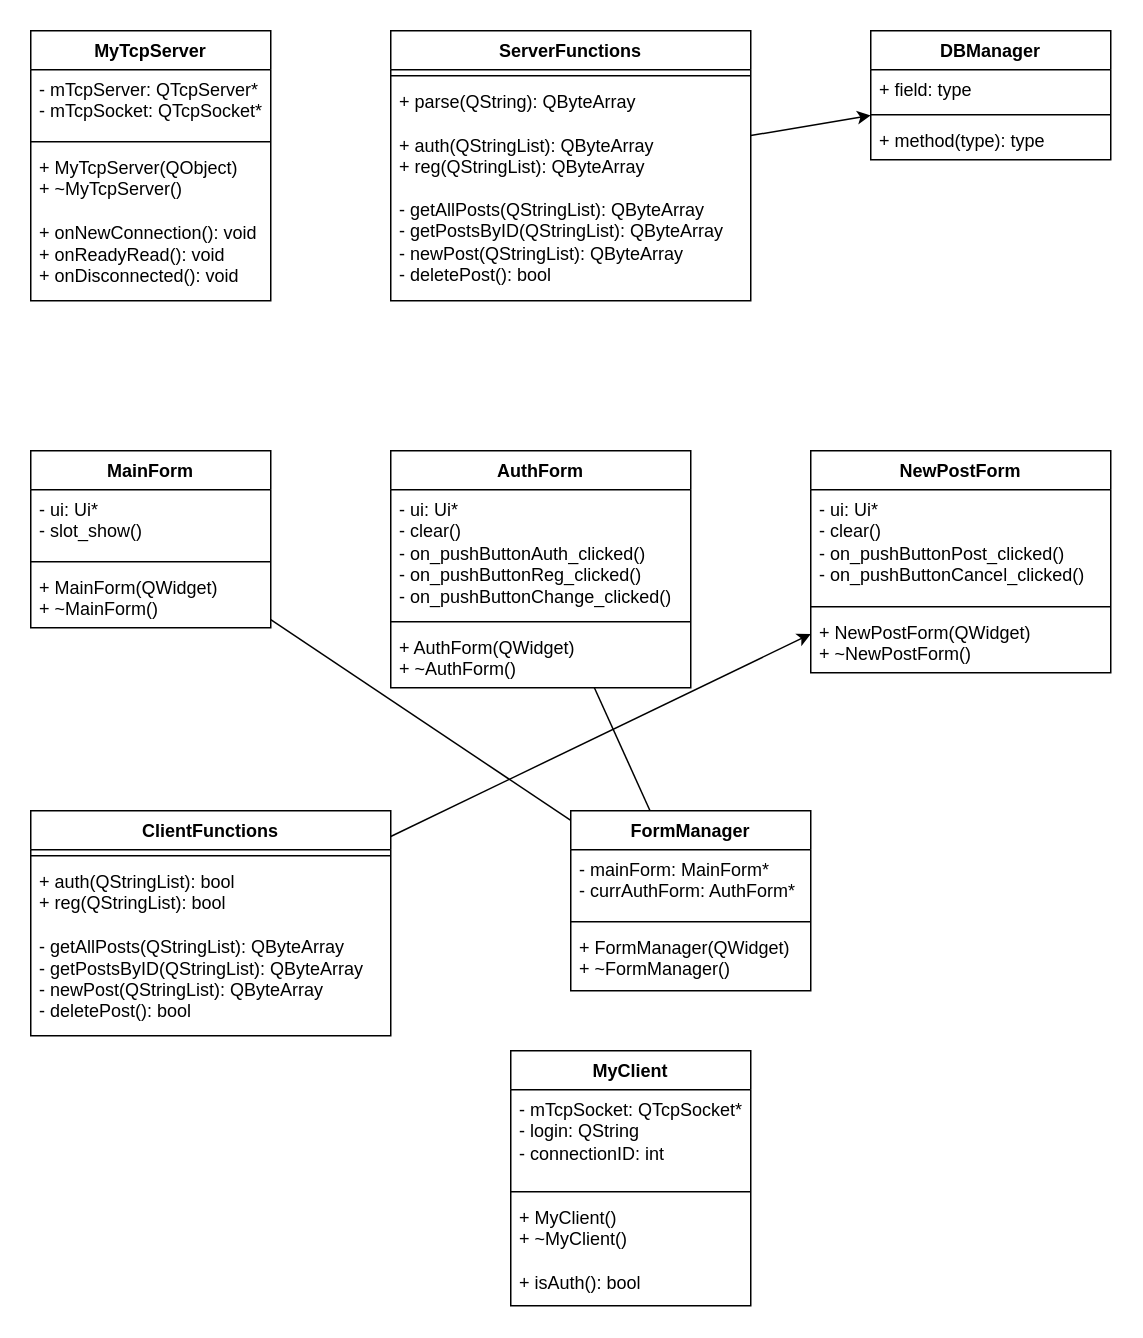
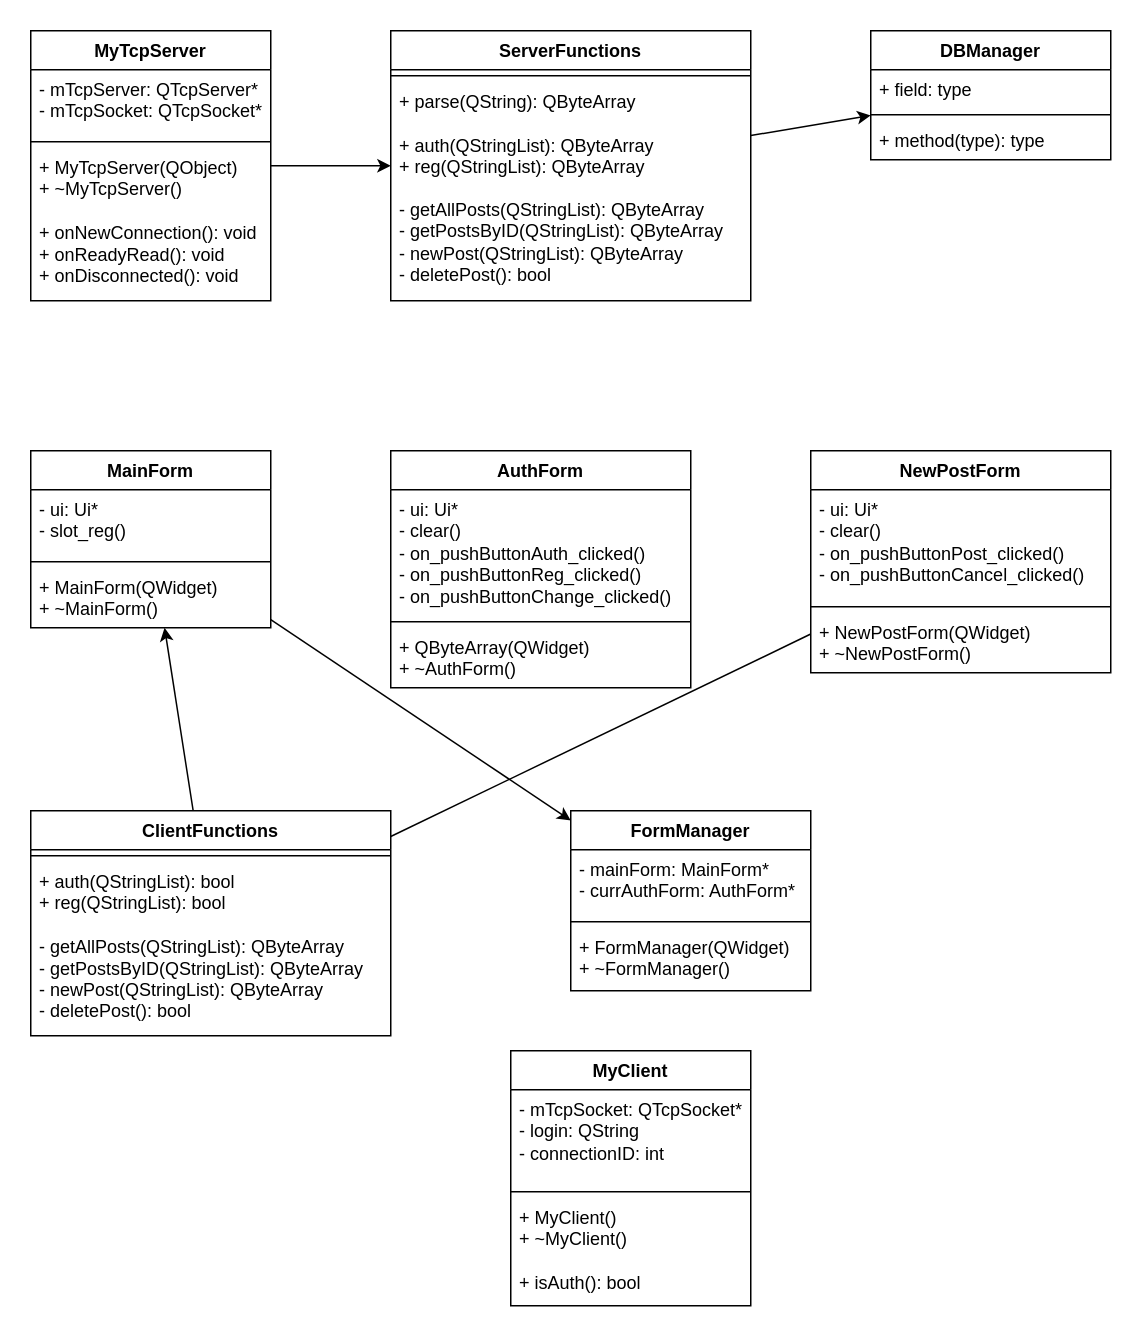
none -> (326, 166)
(101, 522) -> (96, 522)
(800, 639) -> (804, 638)
(491, 660) -> (501, 660)
none -> (180, 724)
(622, 750) -> none
(564, 816) -> (561, 814)
